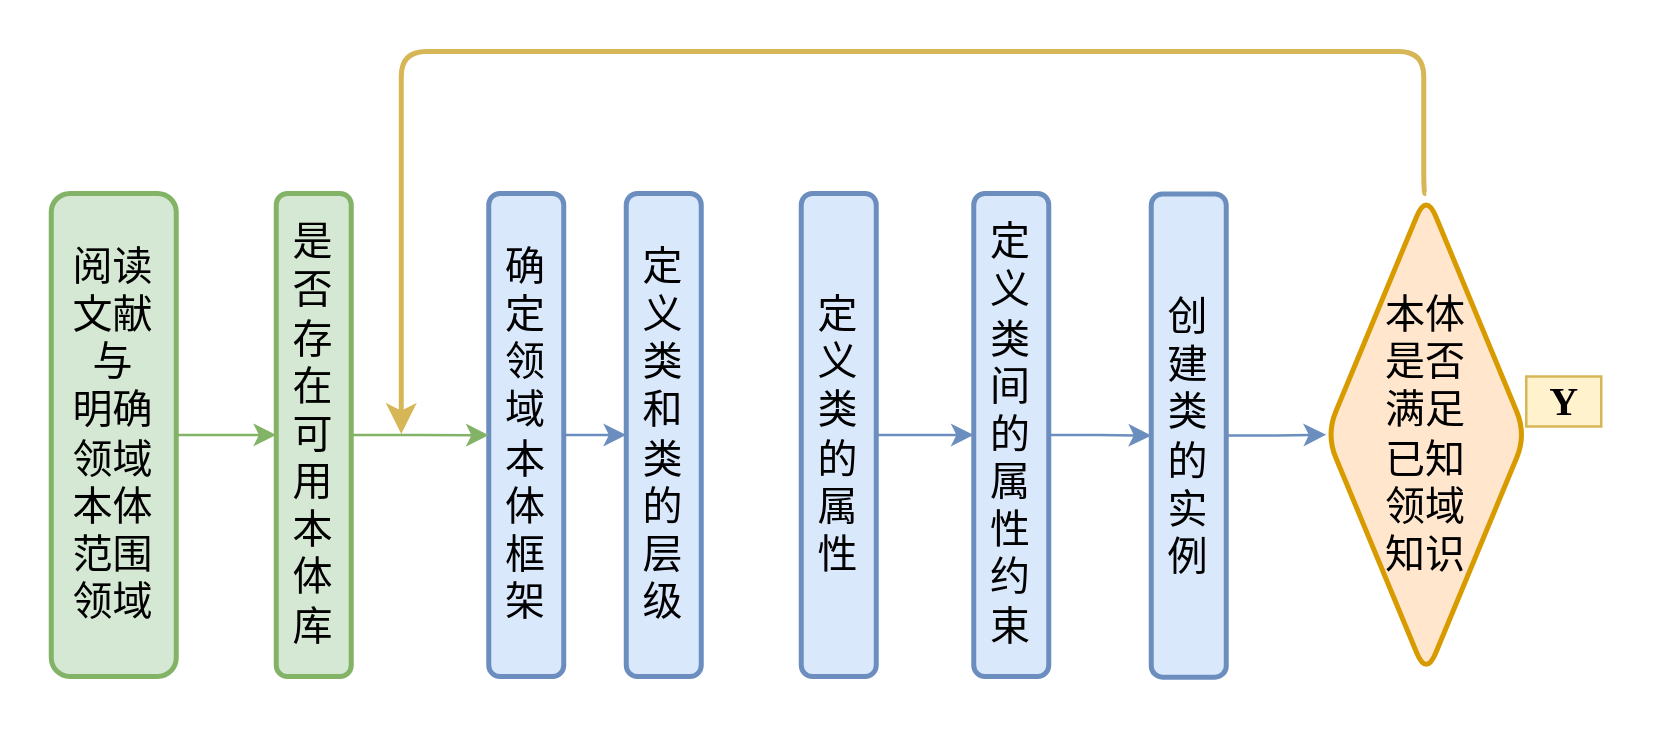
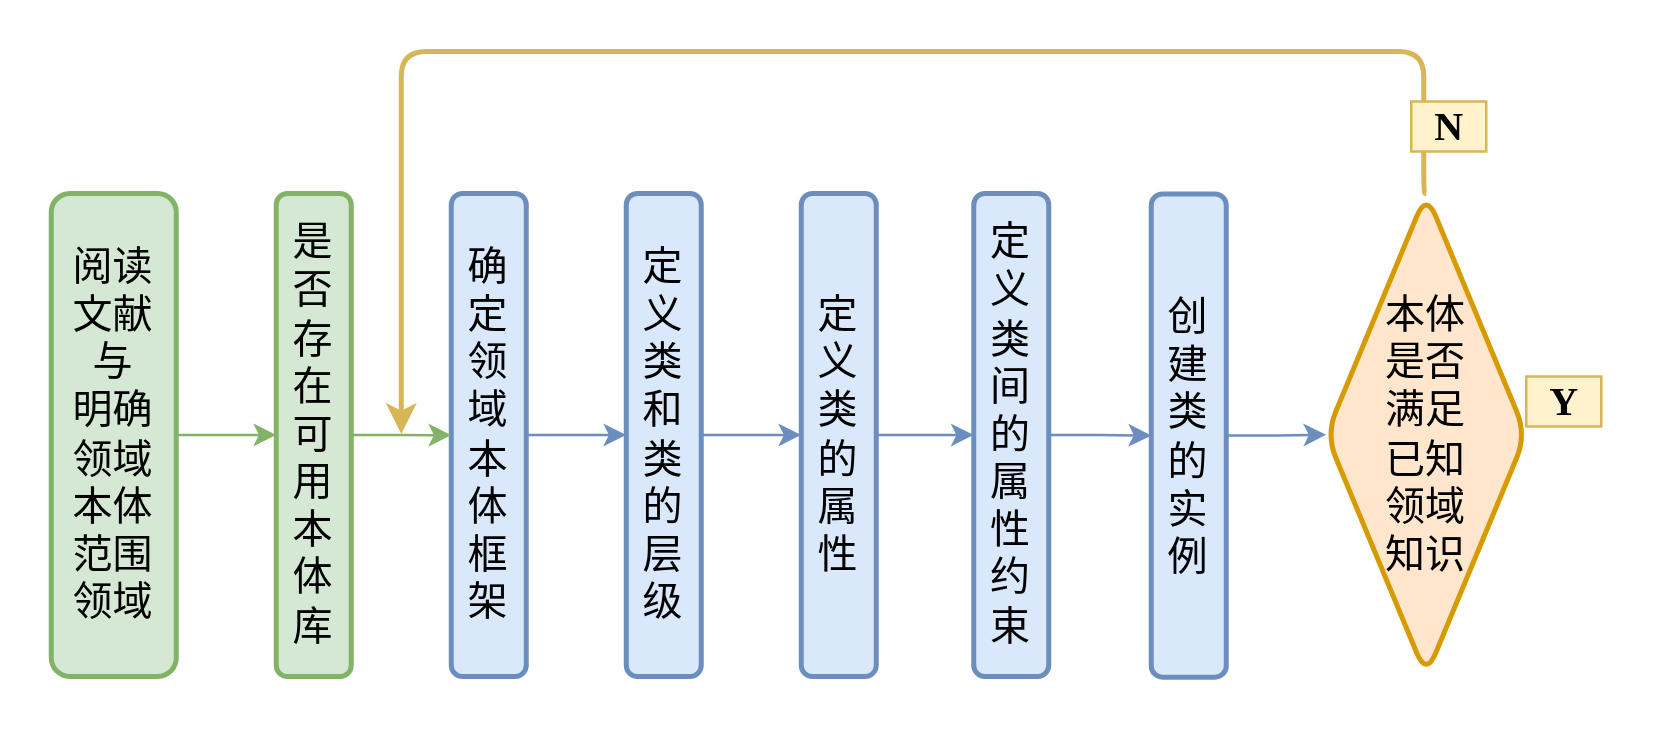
none -> (1449, 126)
(526, 435) -> (489, 435)
none -> (743, 435)
